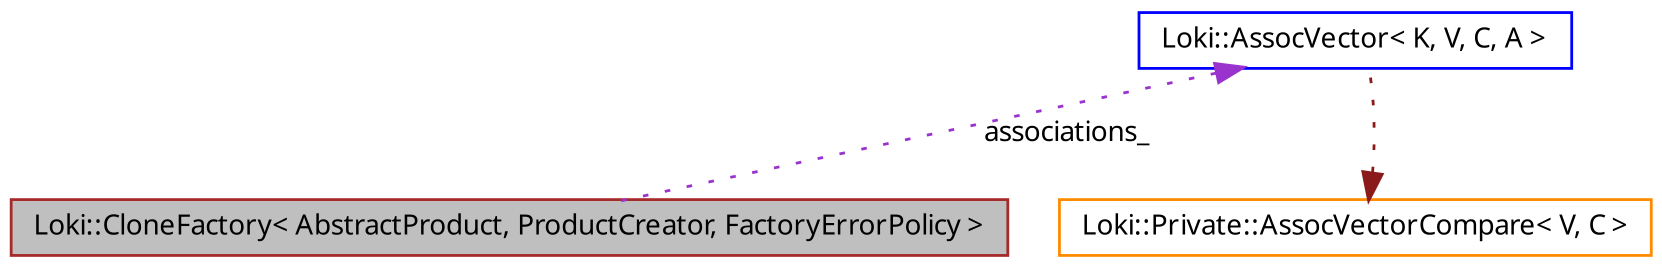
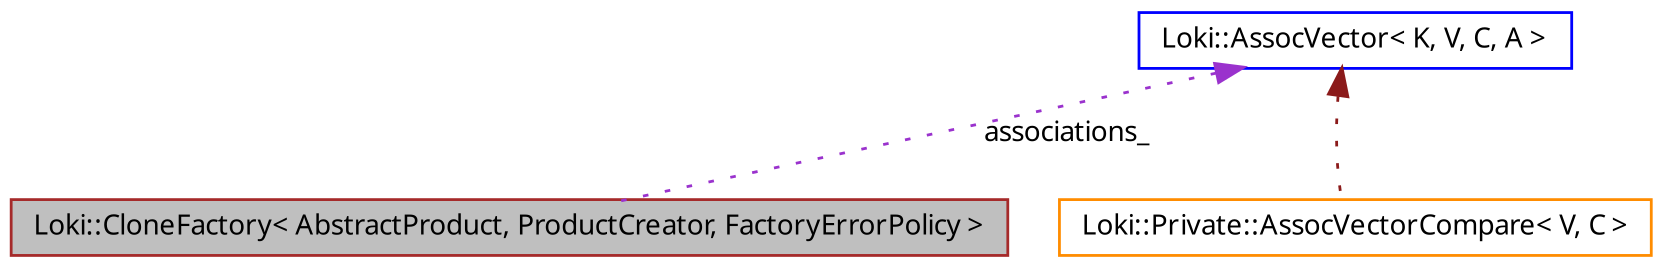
(1374, 120) -> (1337, 149)
